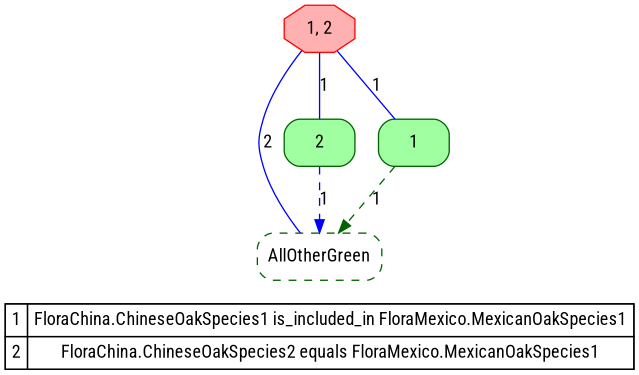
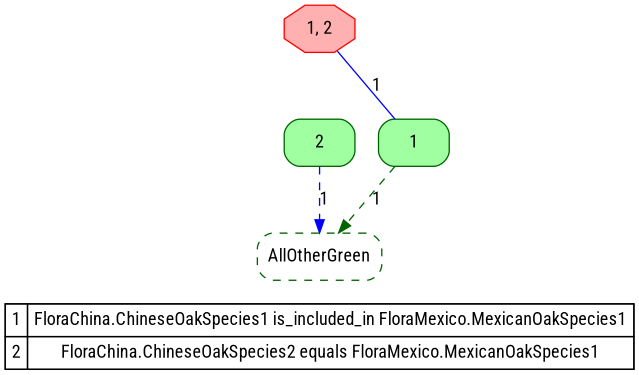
(320, 86) -> none
(259, 142) -> none
